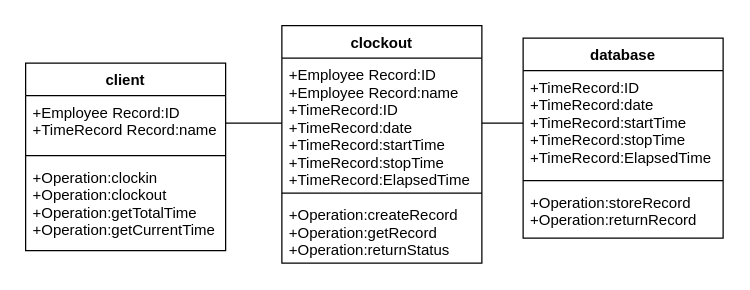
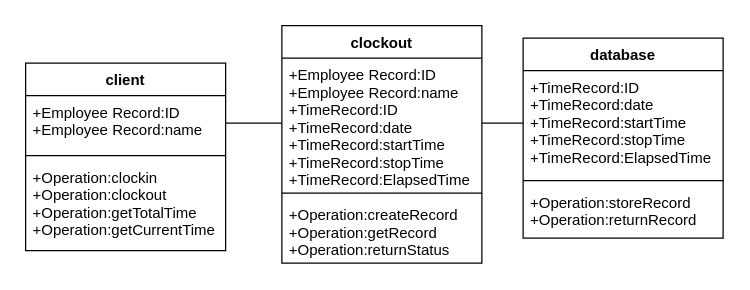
(106, 113) -> (106, 113)
